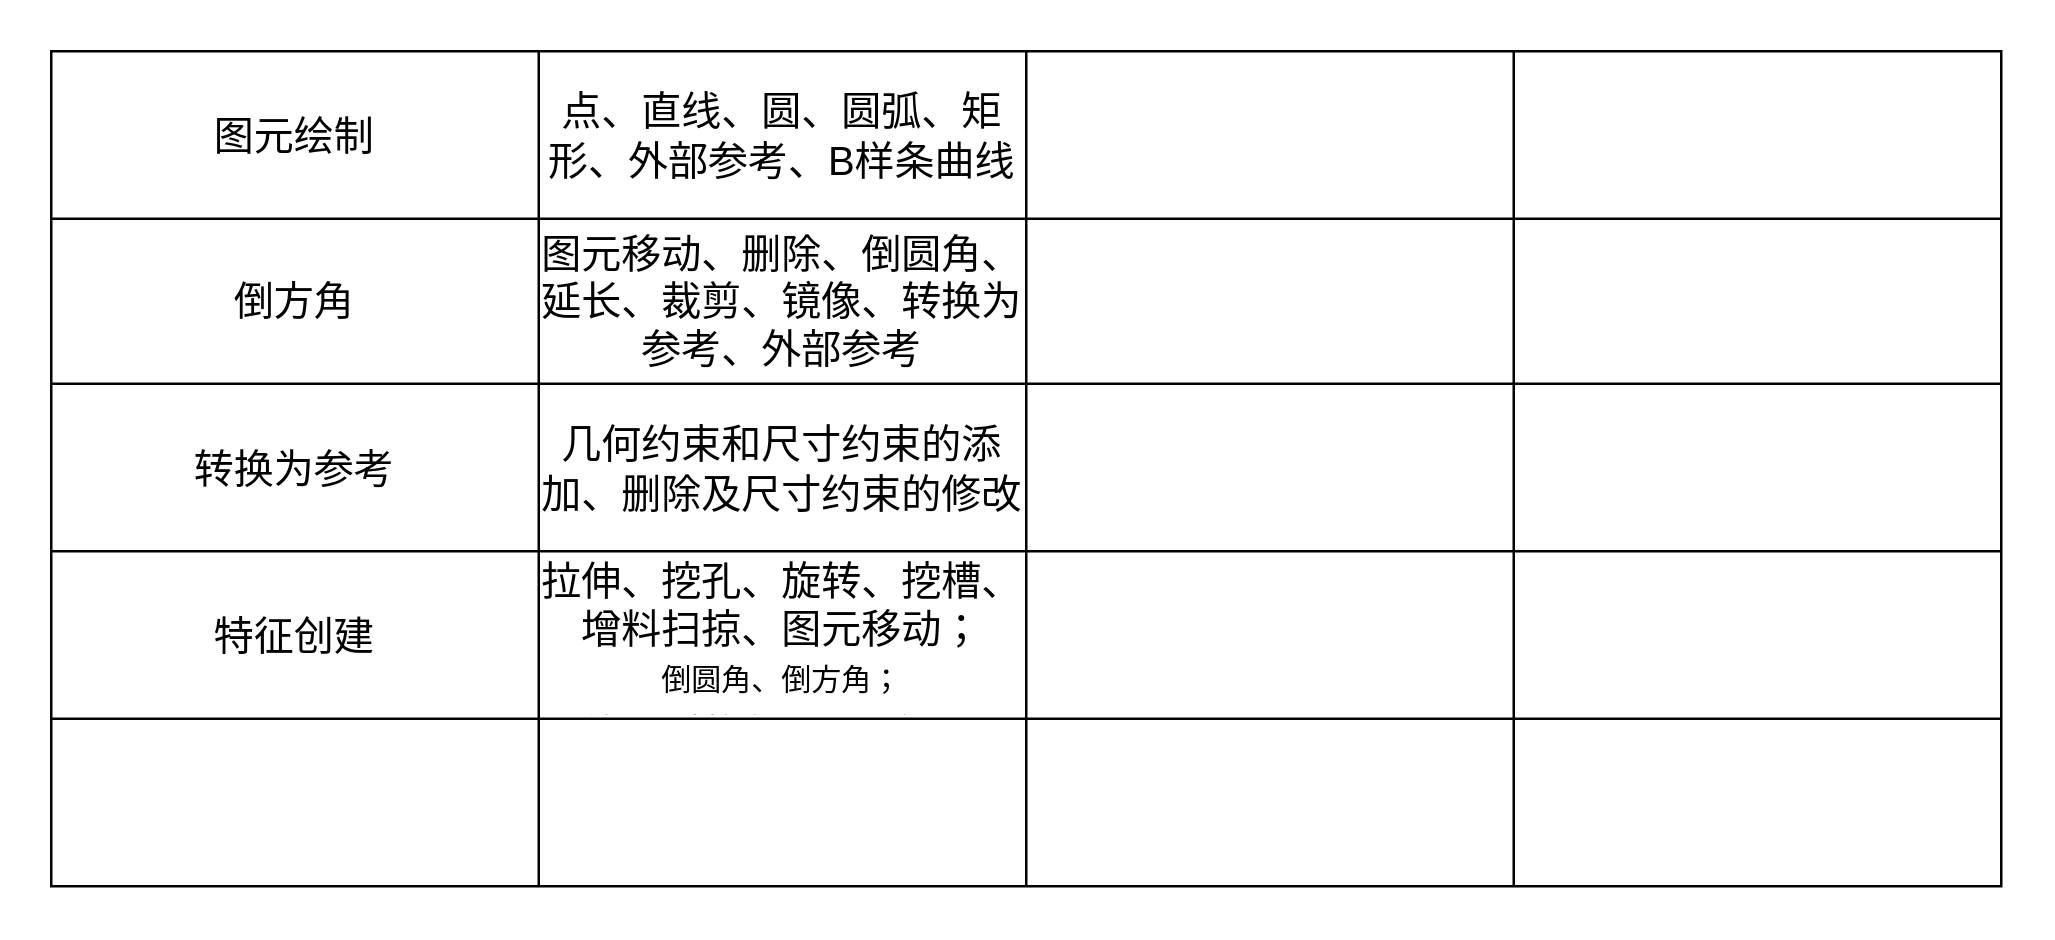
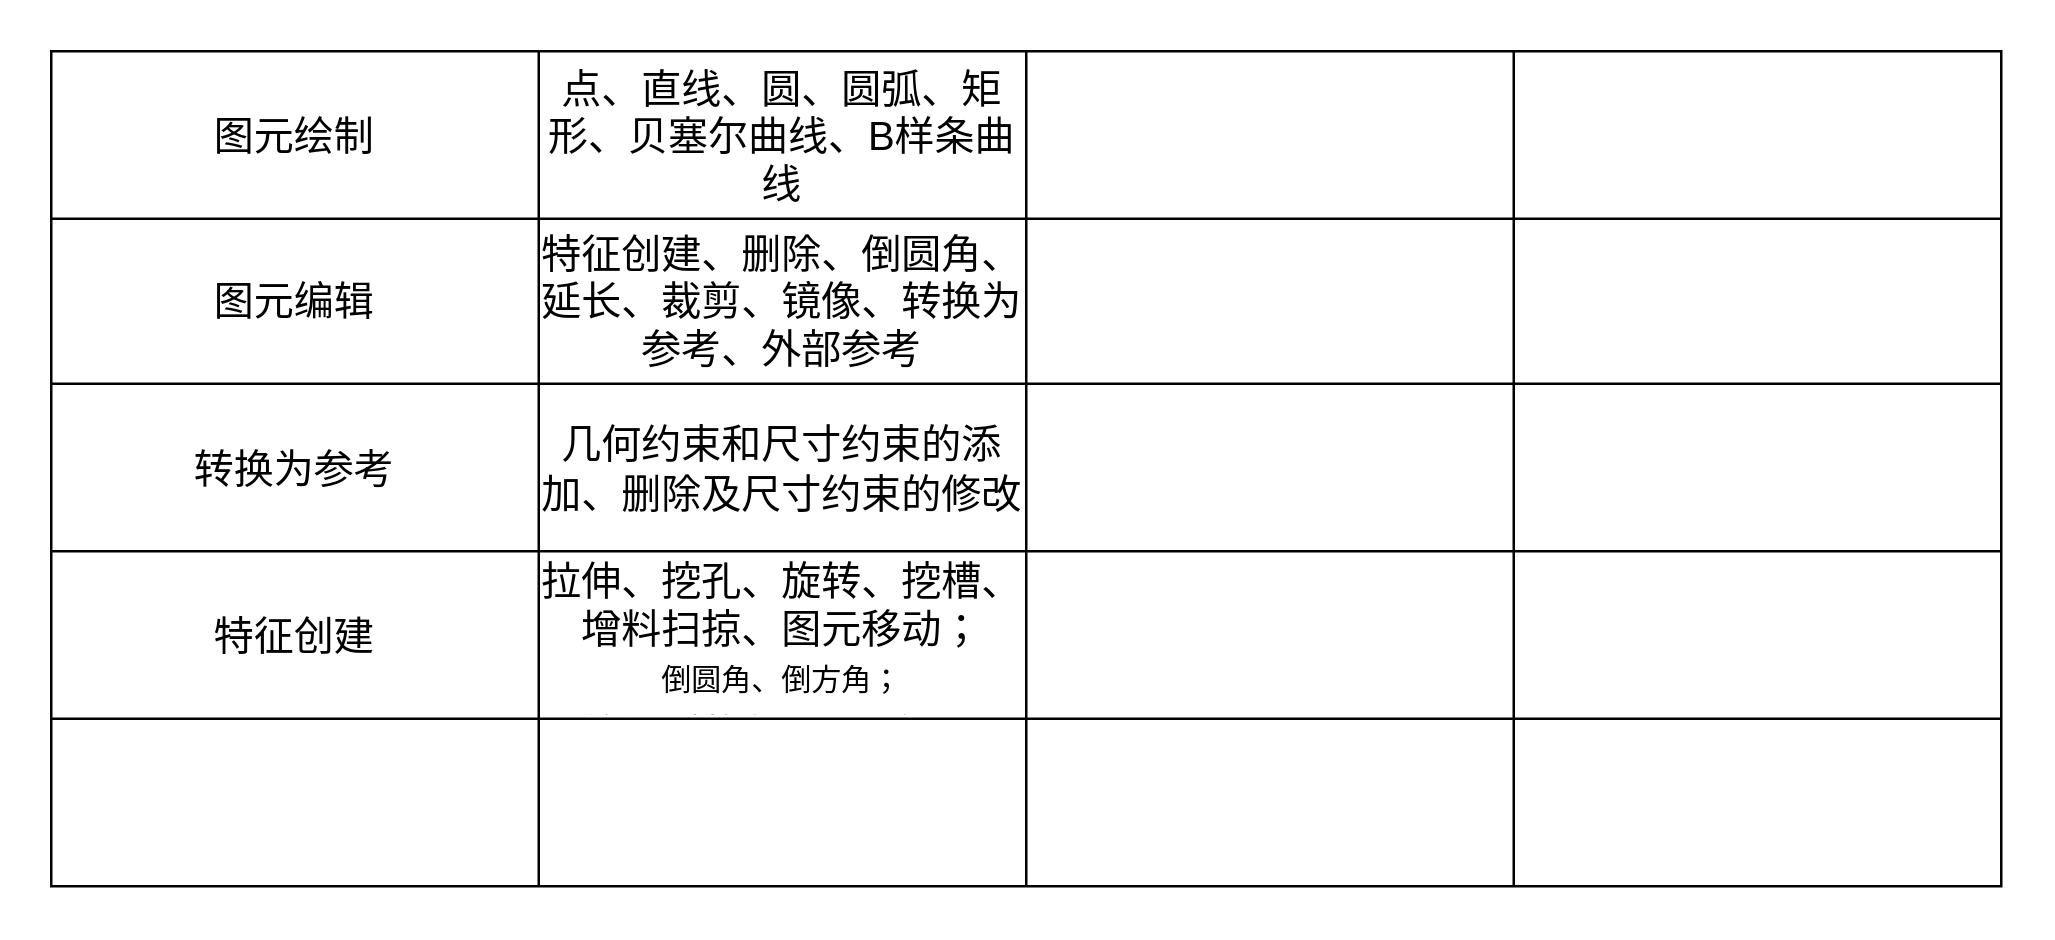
(783, 136) -> (783, 136)
(295, 301) -> (295, 301)
(783, 301) -> (783, 301)
